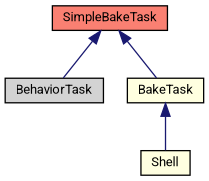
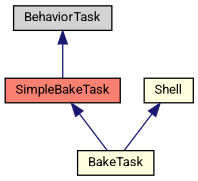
(78, 60) -> (63, 61)
(166, 133) -> (138, 132)
